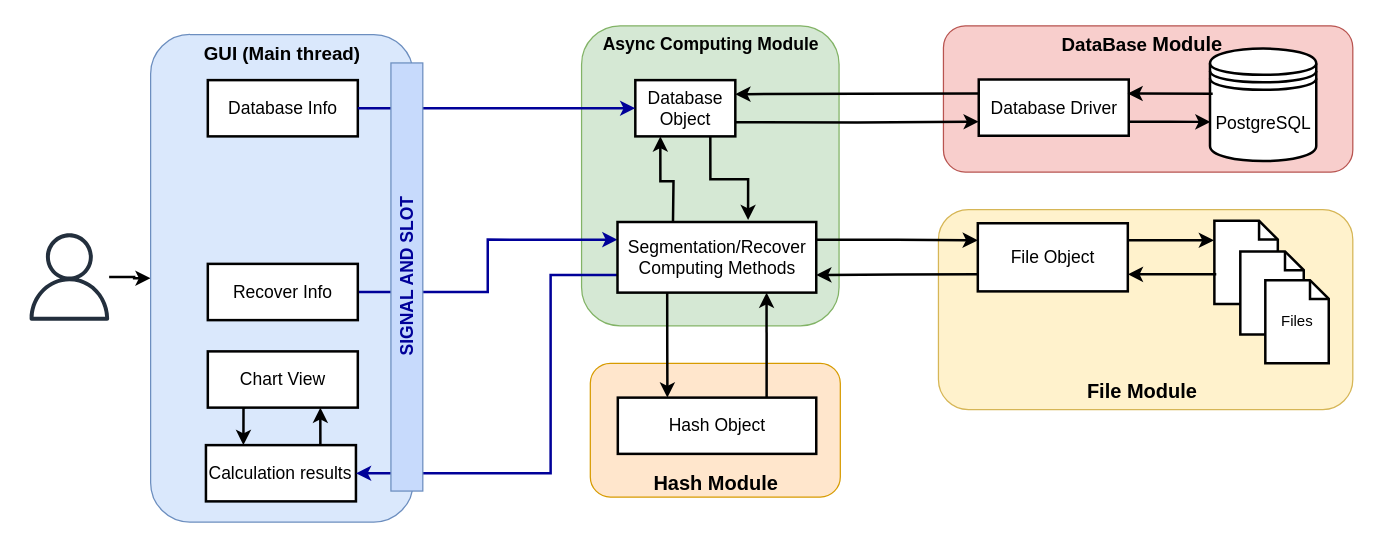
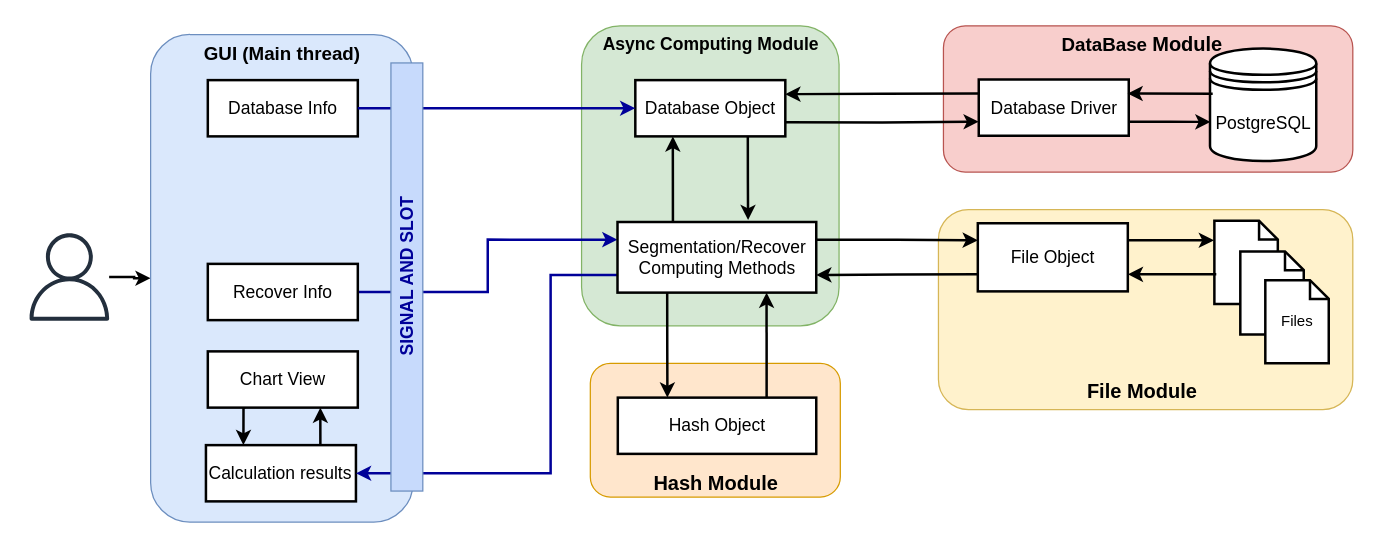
(685, 108) -> (710, 108)
